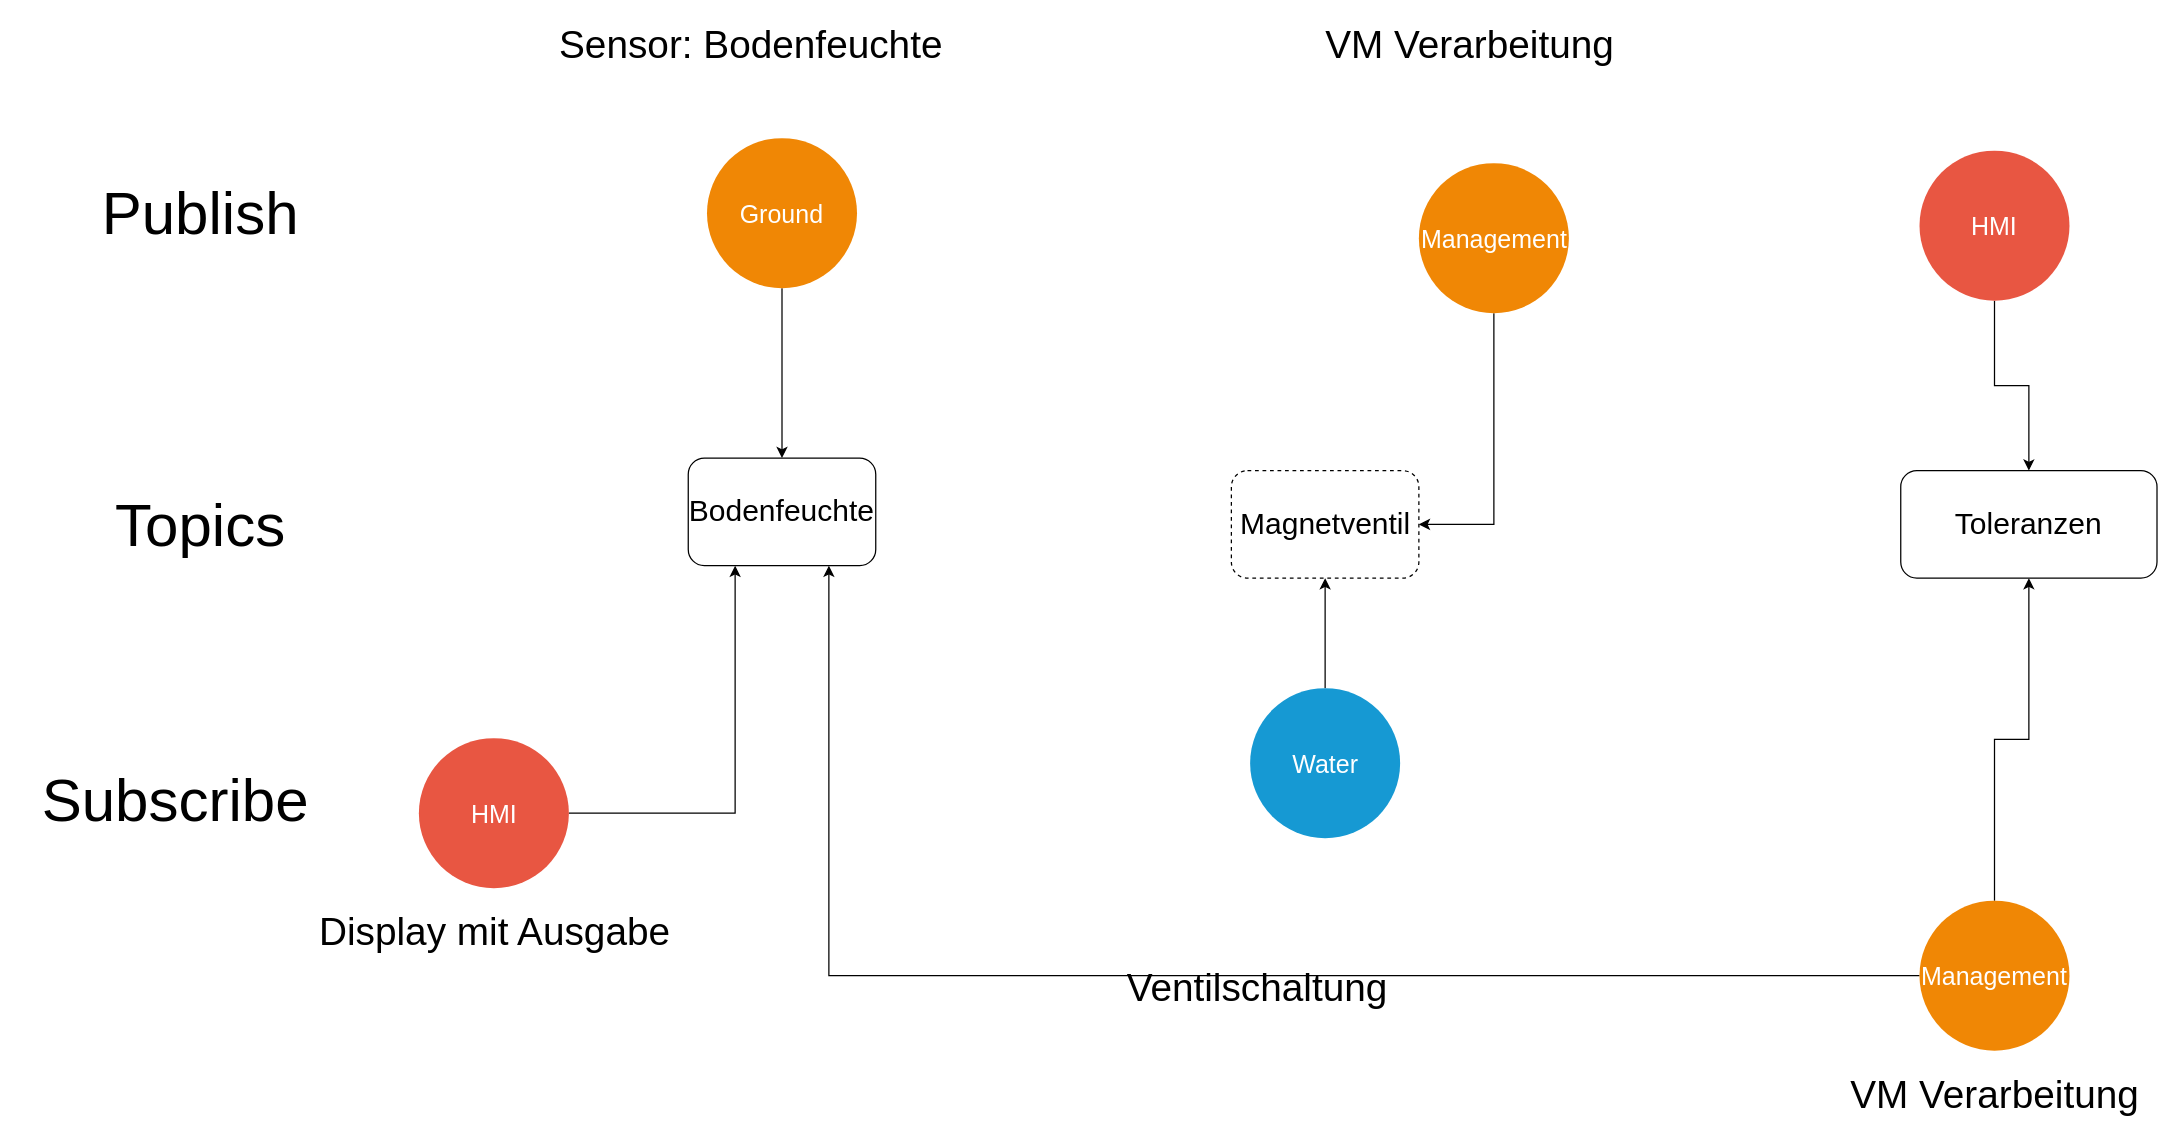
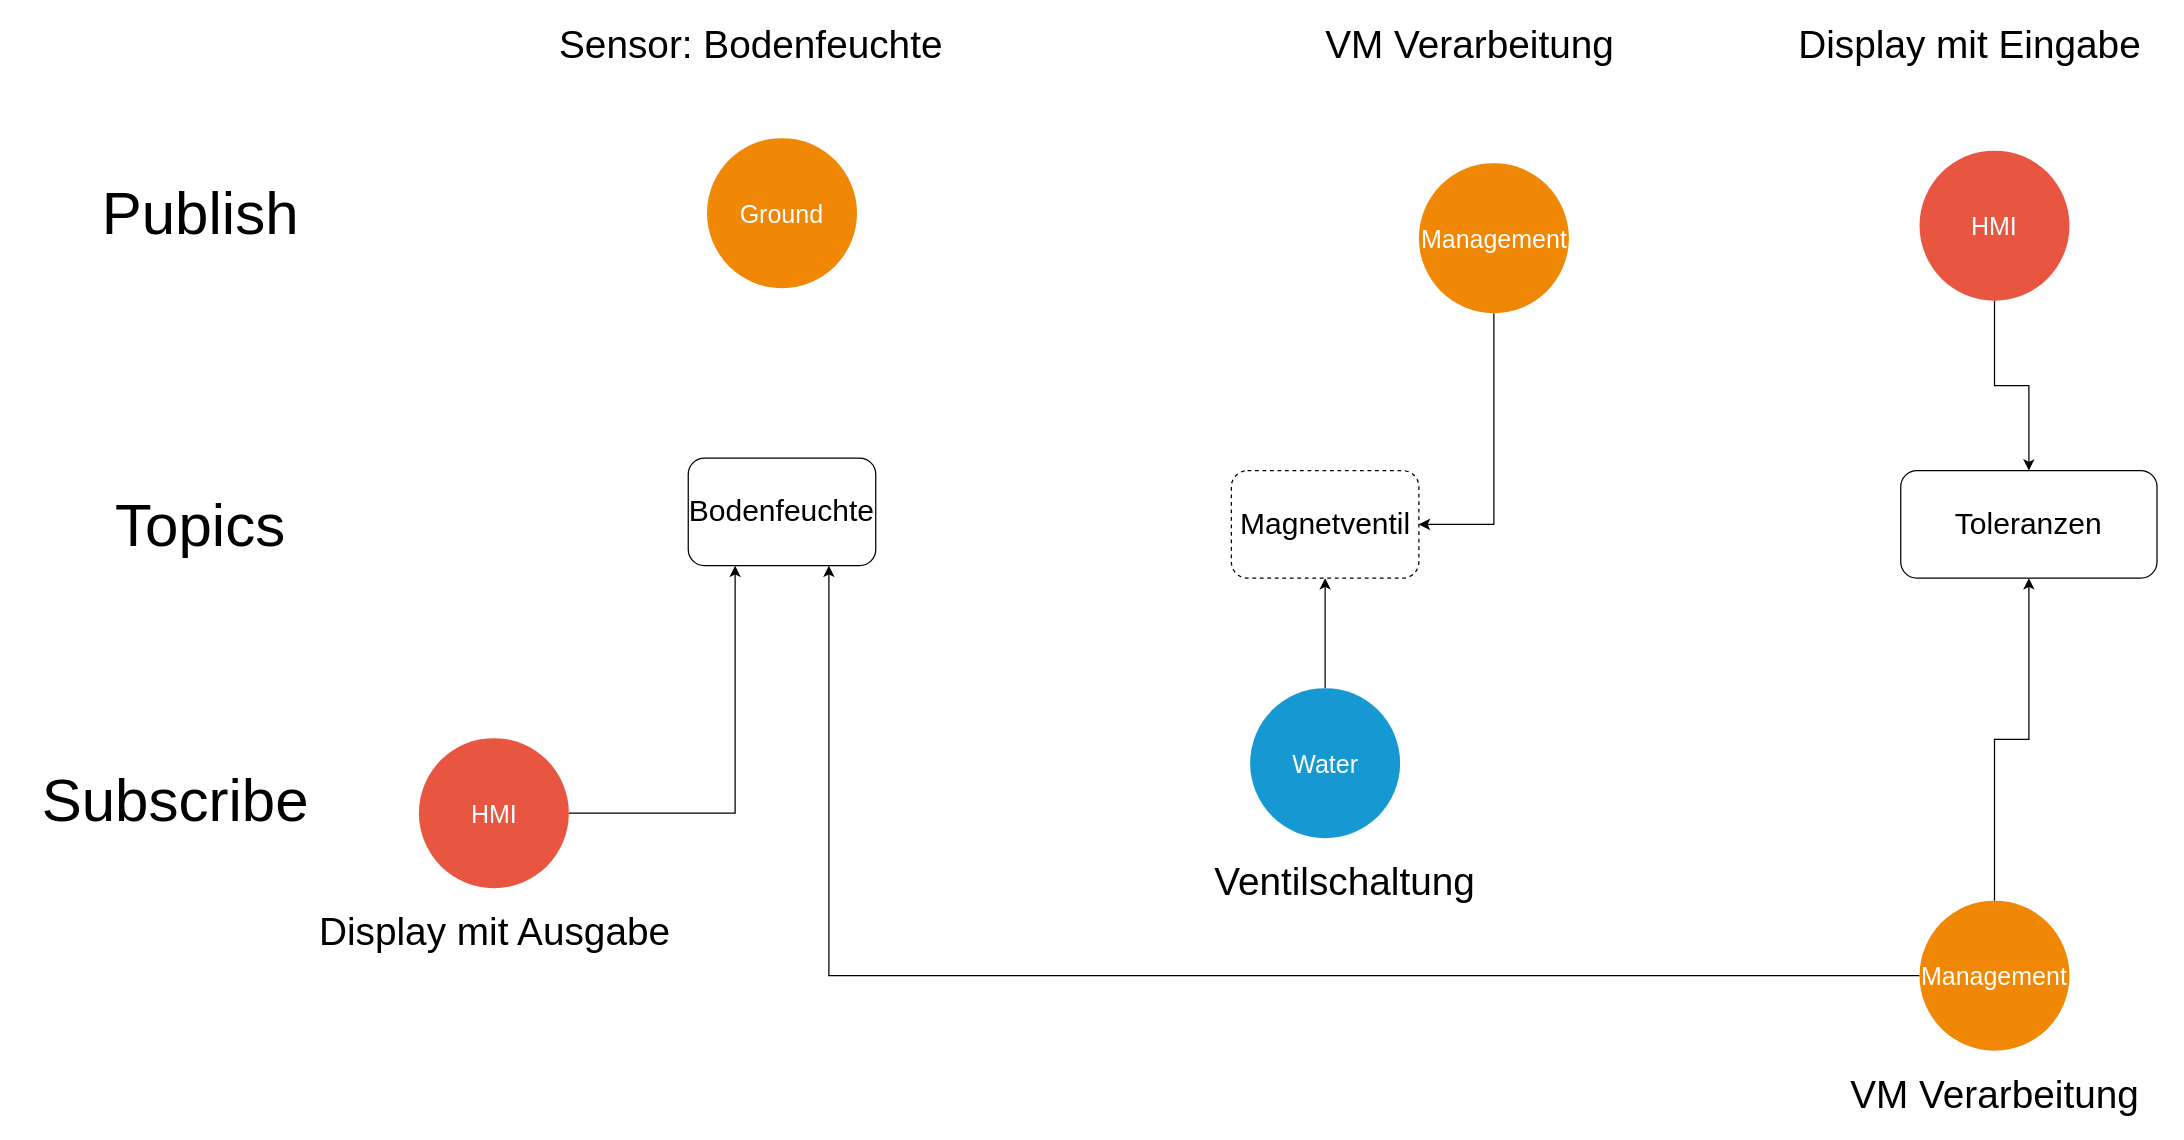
none -> (1969, 44)
(782, 369) -> none
(1257, 988) -> (1344, 882)
